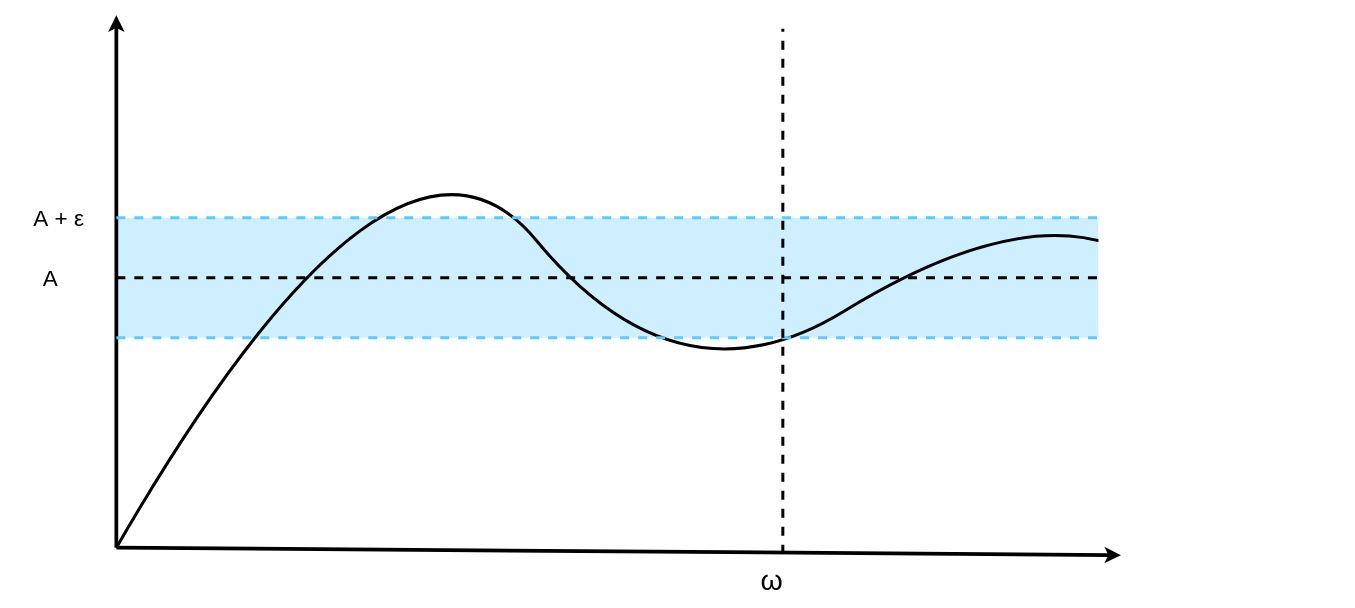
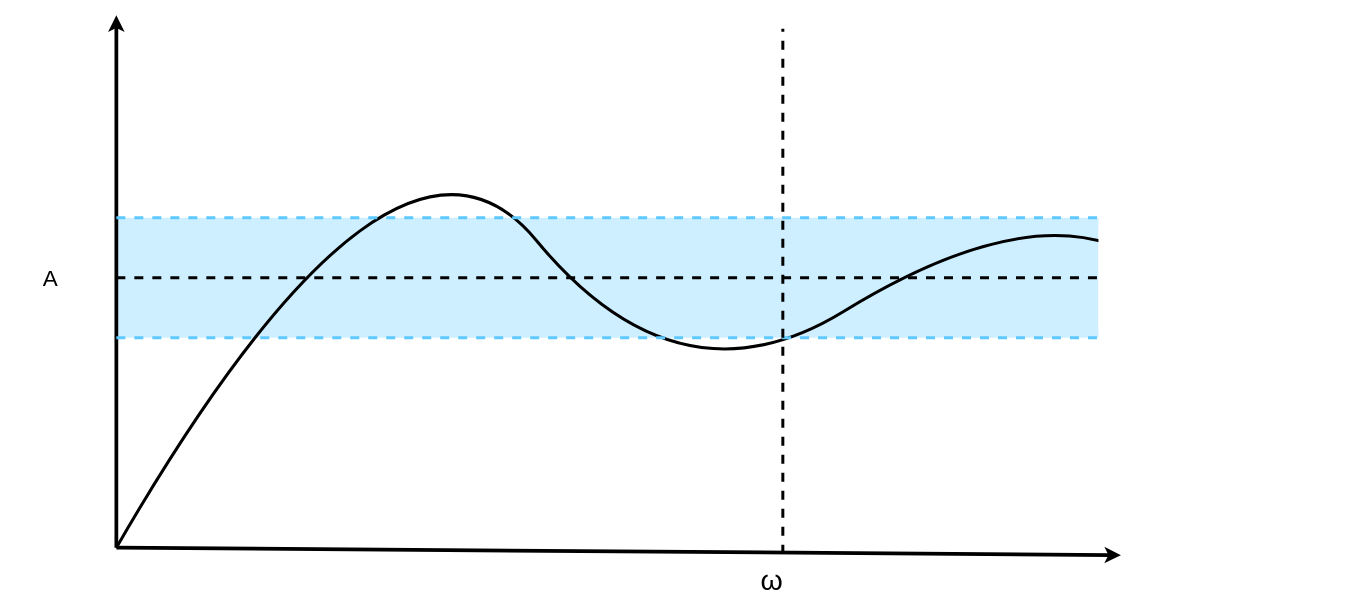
(59, 218) -> none
